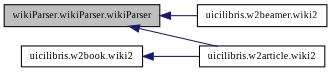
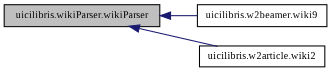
(82, 16) -> (82, 16)
(262, 16) -> (262, 16)
(82, 56) -> none
